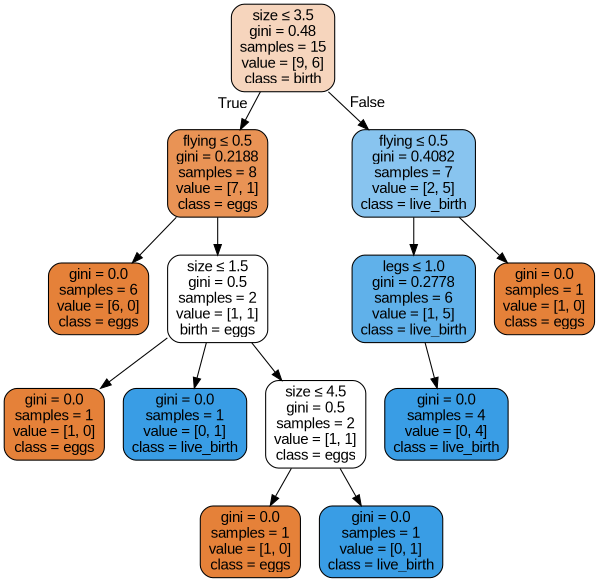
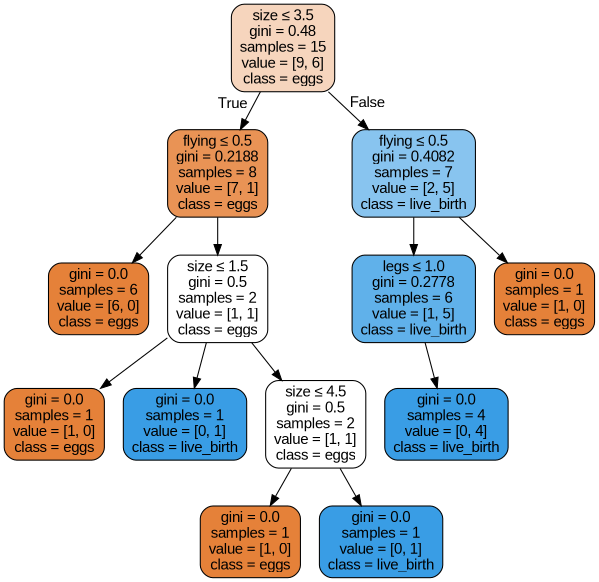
(283, 79) -> (283, 79)
(218, 330) -> (218, 330)
